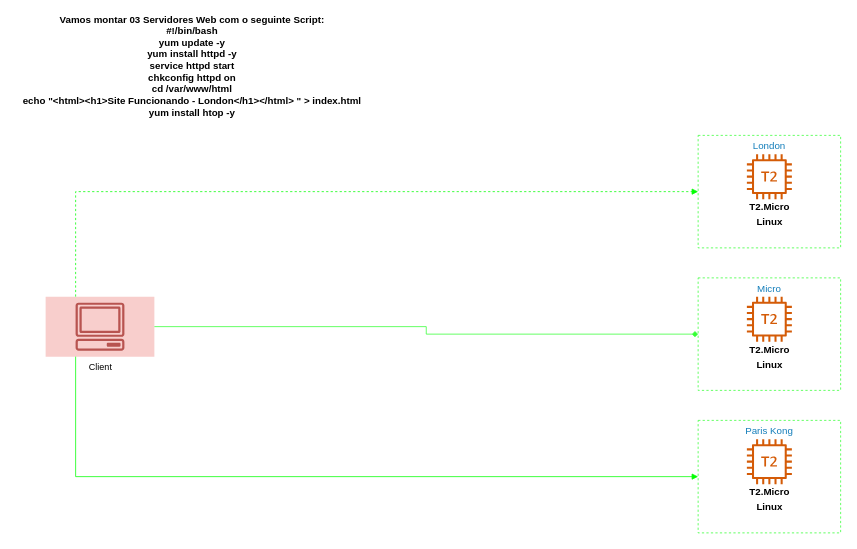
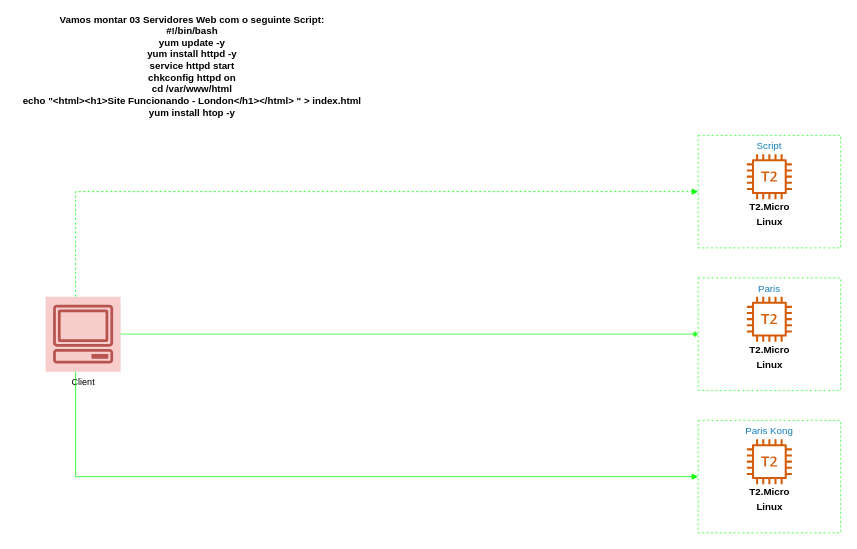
(769, 146) -> (769, 146)
(769, 289) -> (769, 289)
(100, 327) -> (83, 334)
